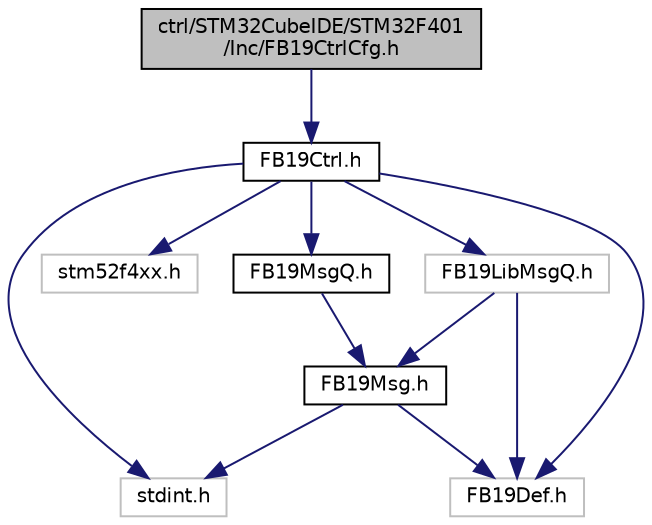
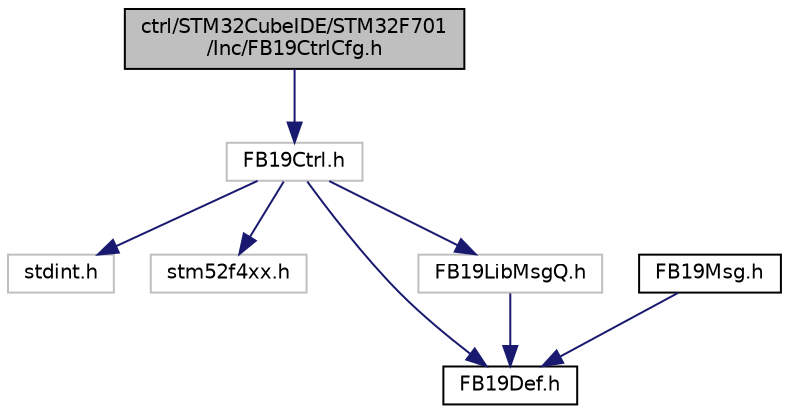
(311, 39) -> (295, 39)
(311, 162) -> (295, 162)
(311, 274) -> none
(455, 323) -> none
(283, 437) -> none
(517, 497) -> (510, 385)
